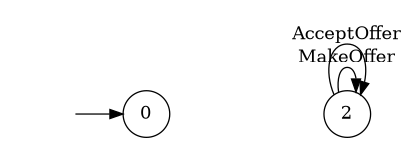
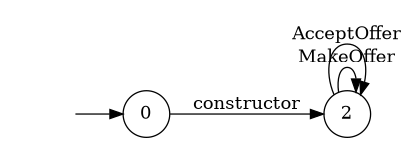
none -> (240, 114)
